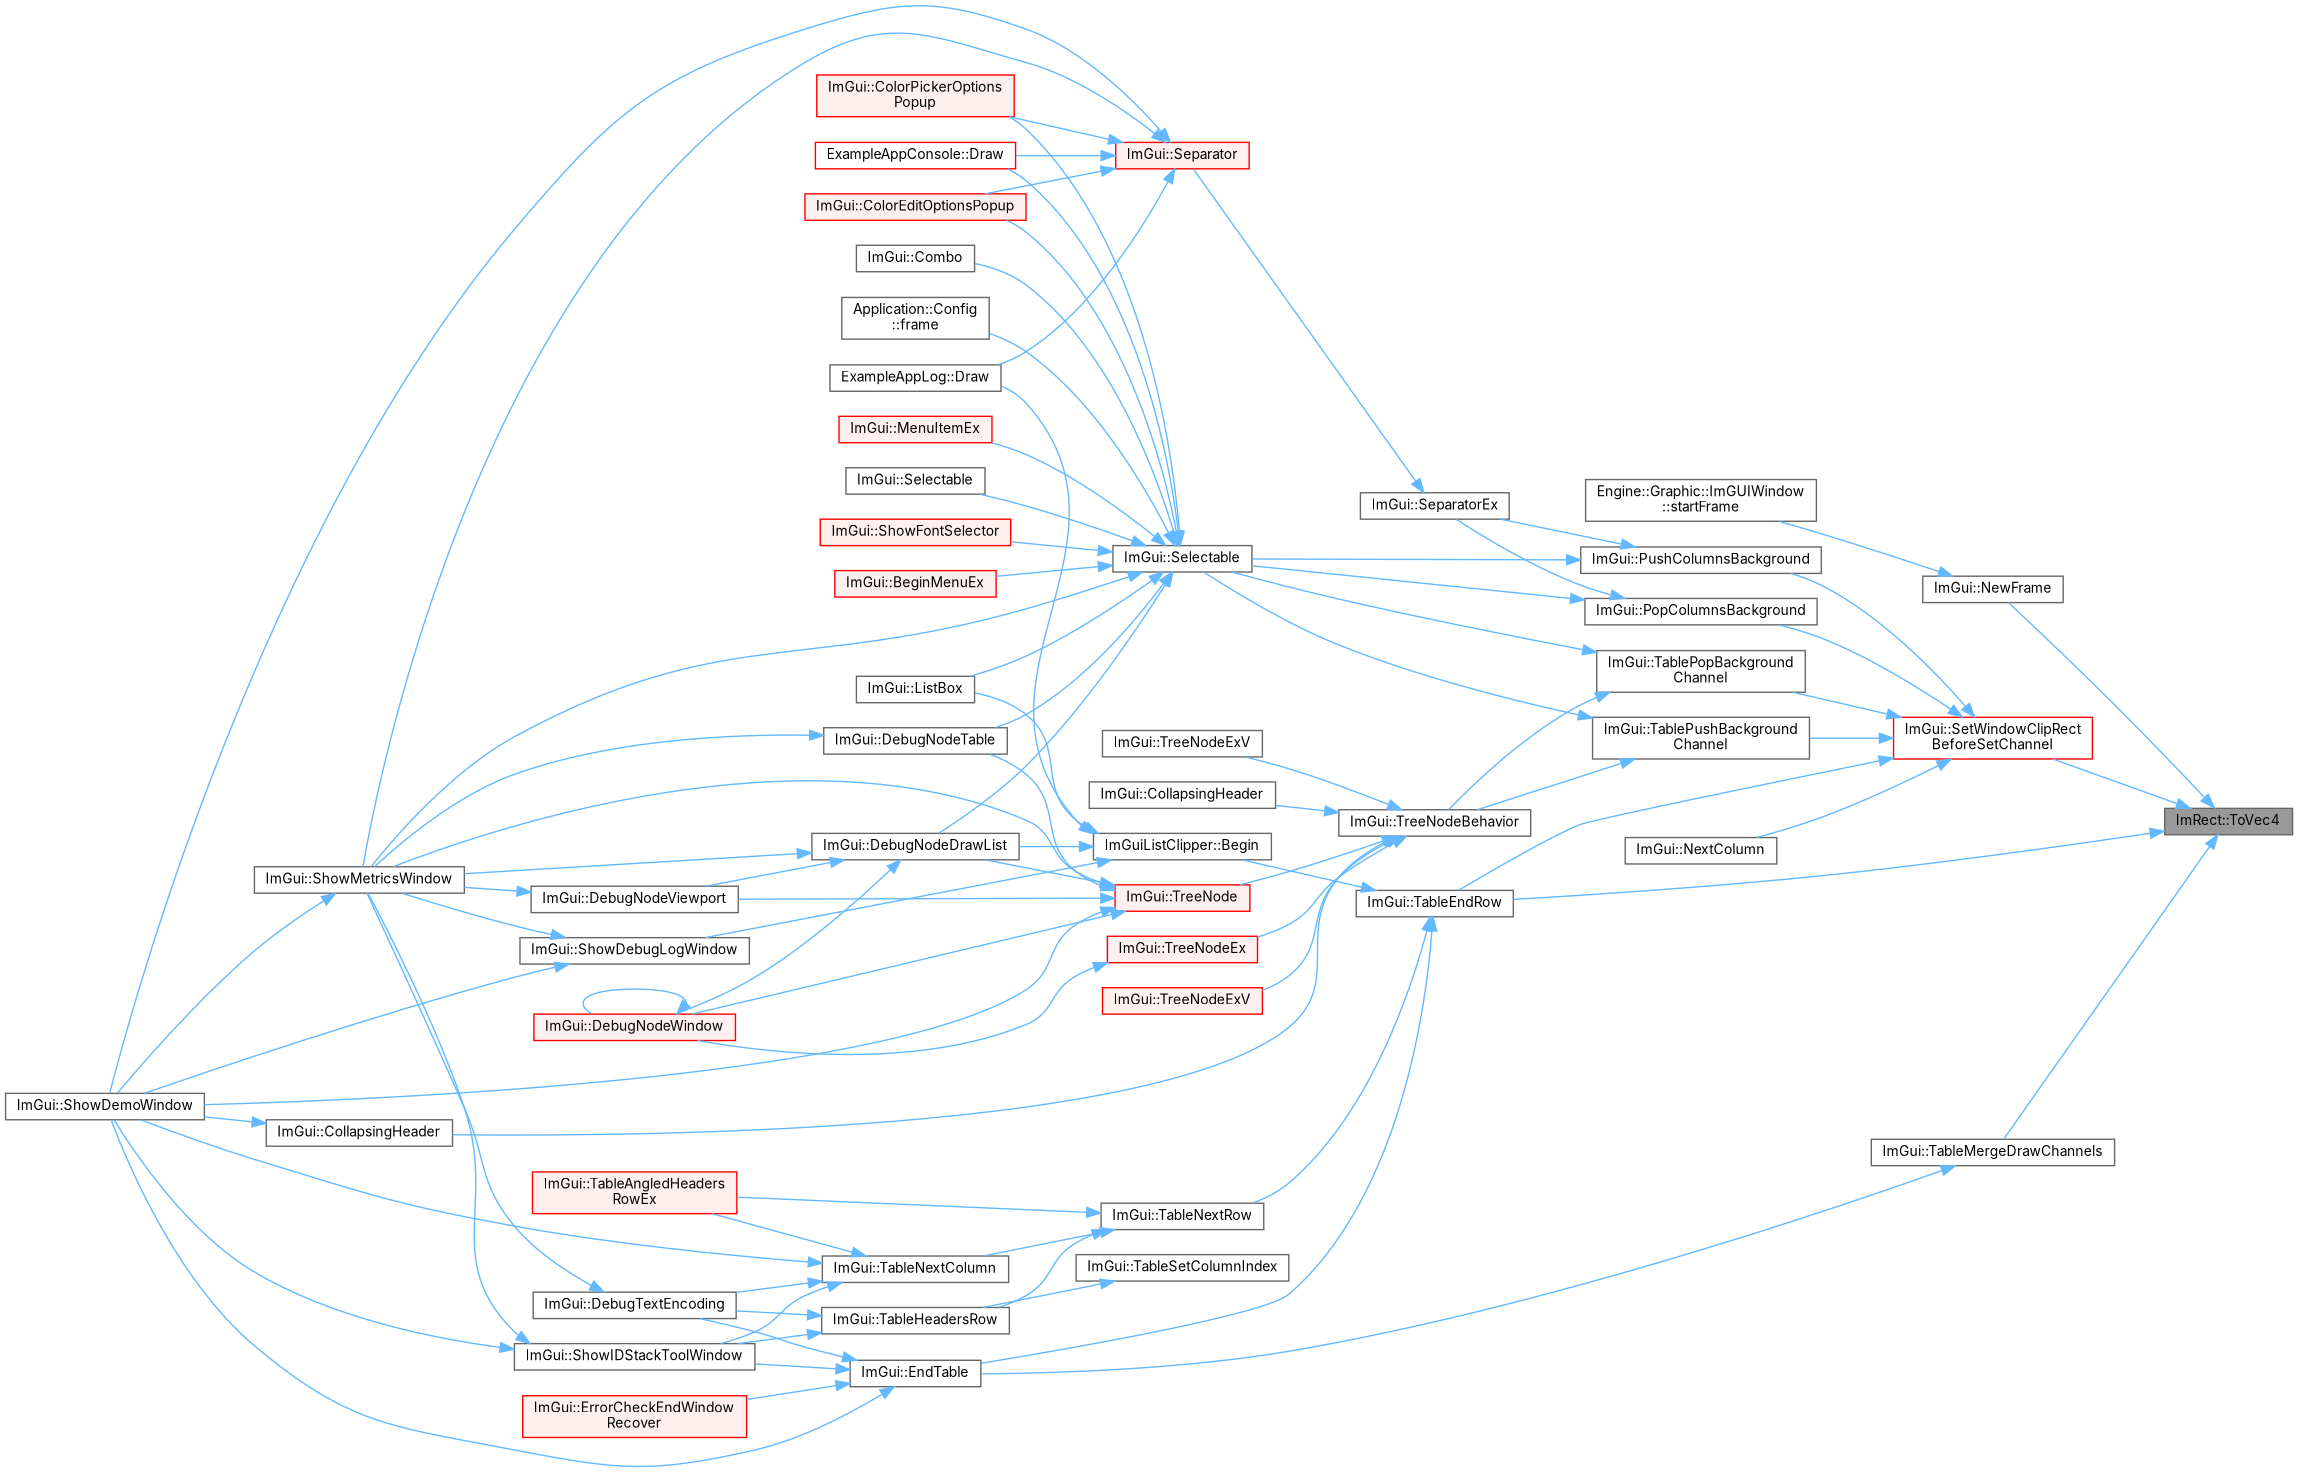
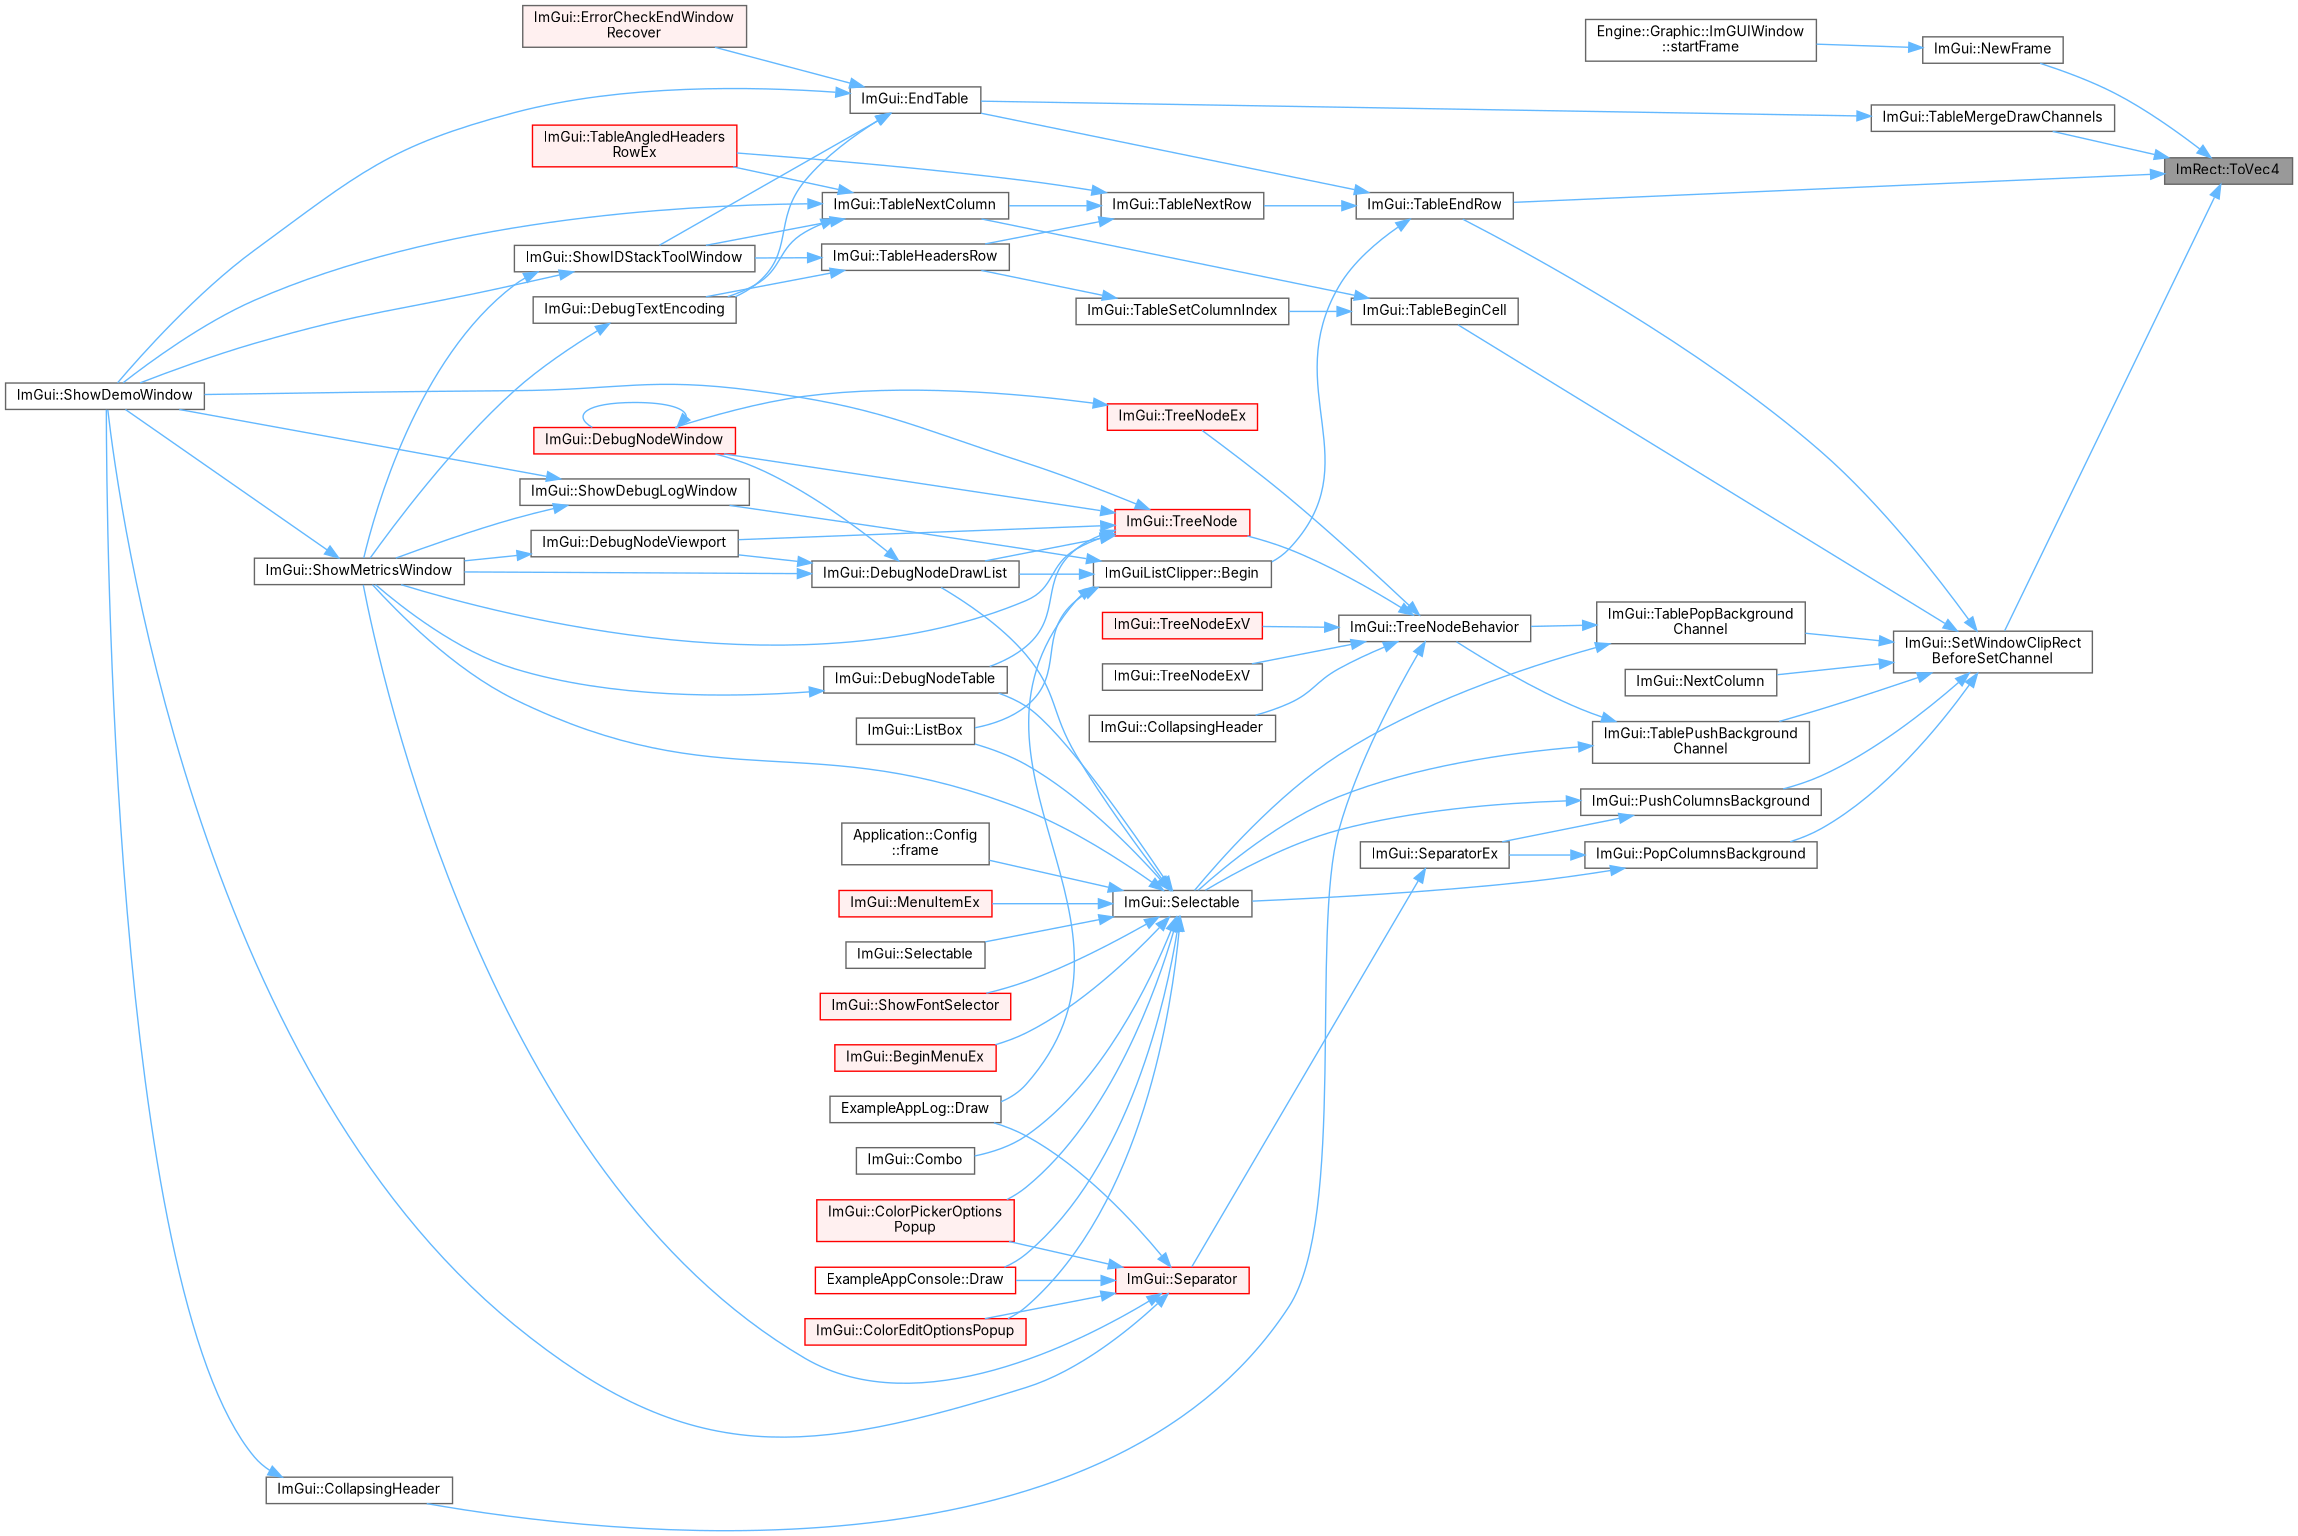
none -> (1435, 311)
(1993, 738) -> (1993, 652)
(635, 1417) -> (635, 26)
